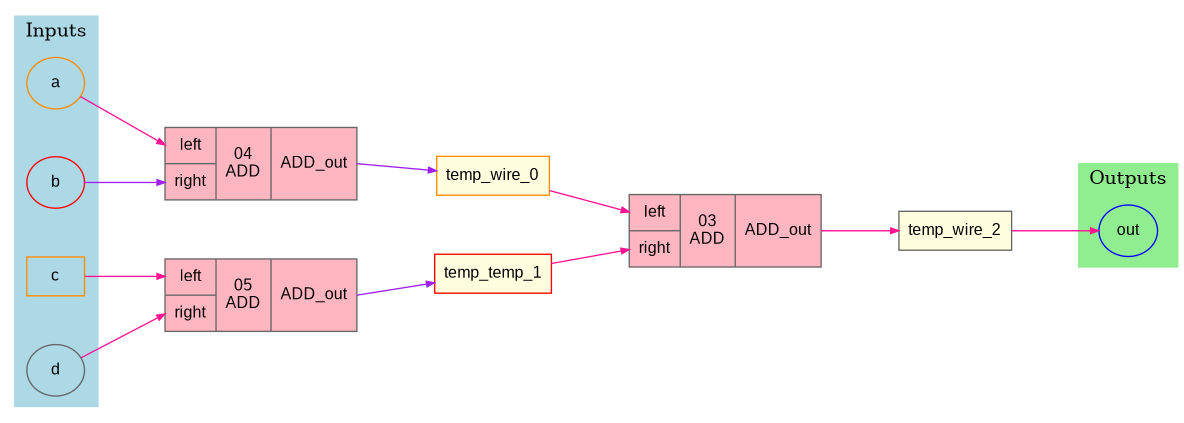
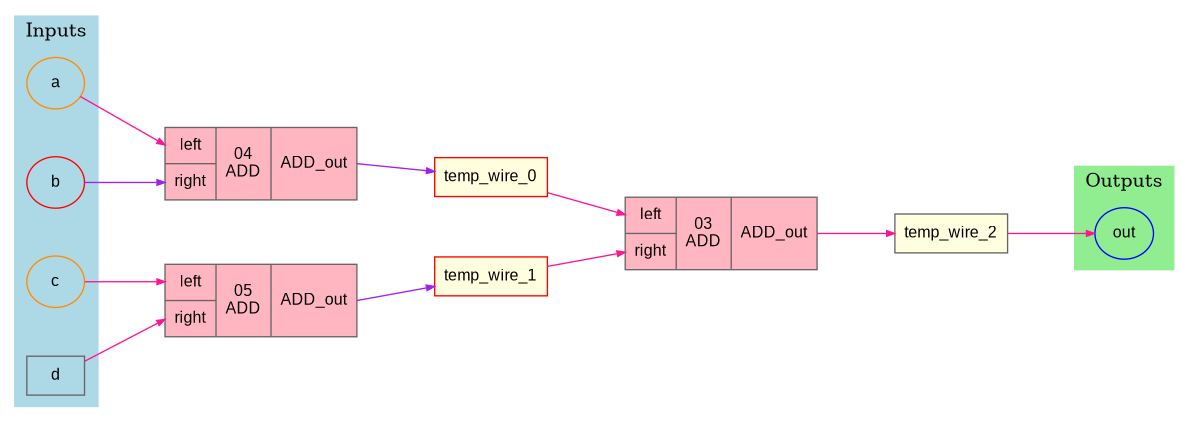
(493, 176) -> (491, 177)
(493, 274) -> (491, 276)
(56, 276) -> (56, 282)
(56, 370) -> (56, 376)
